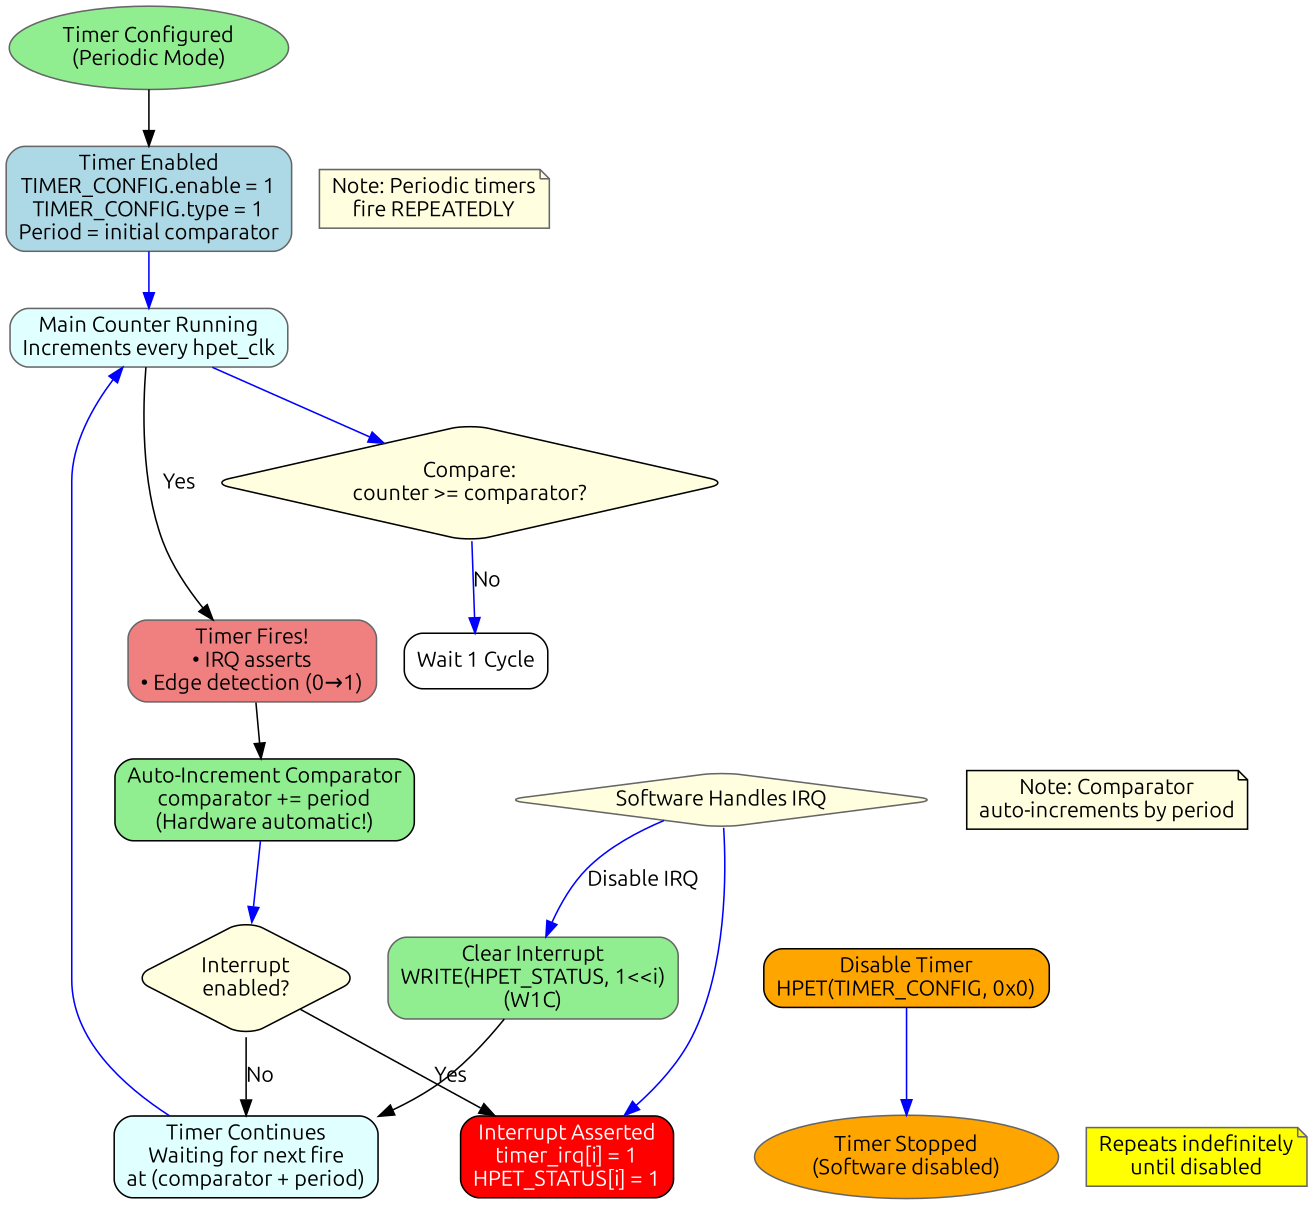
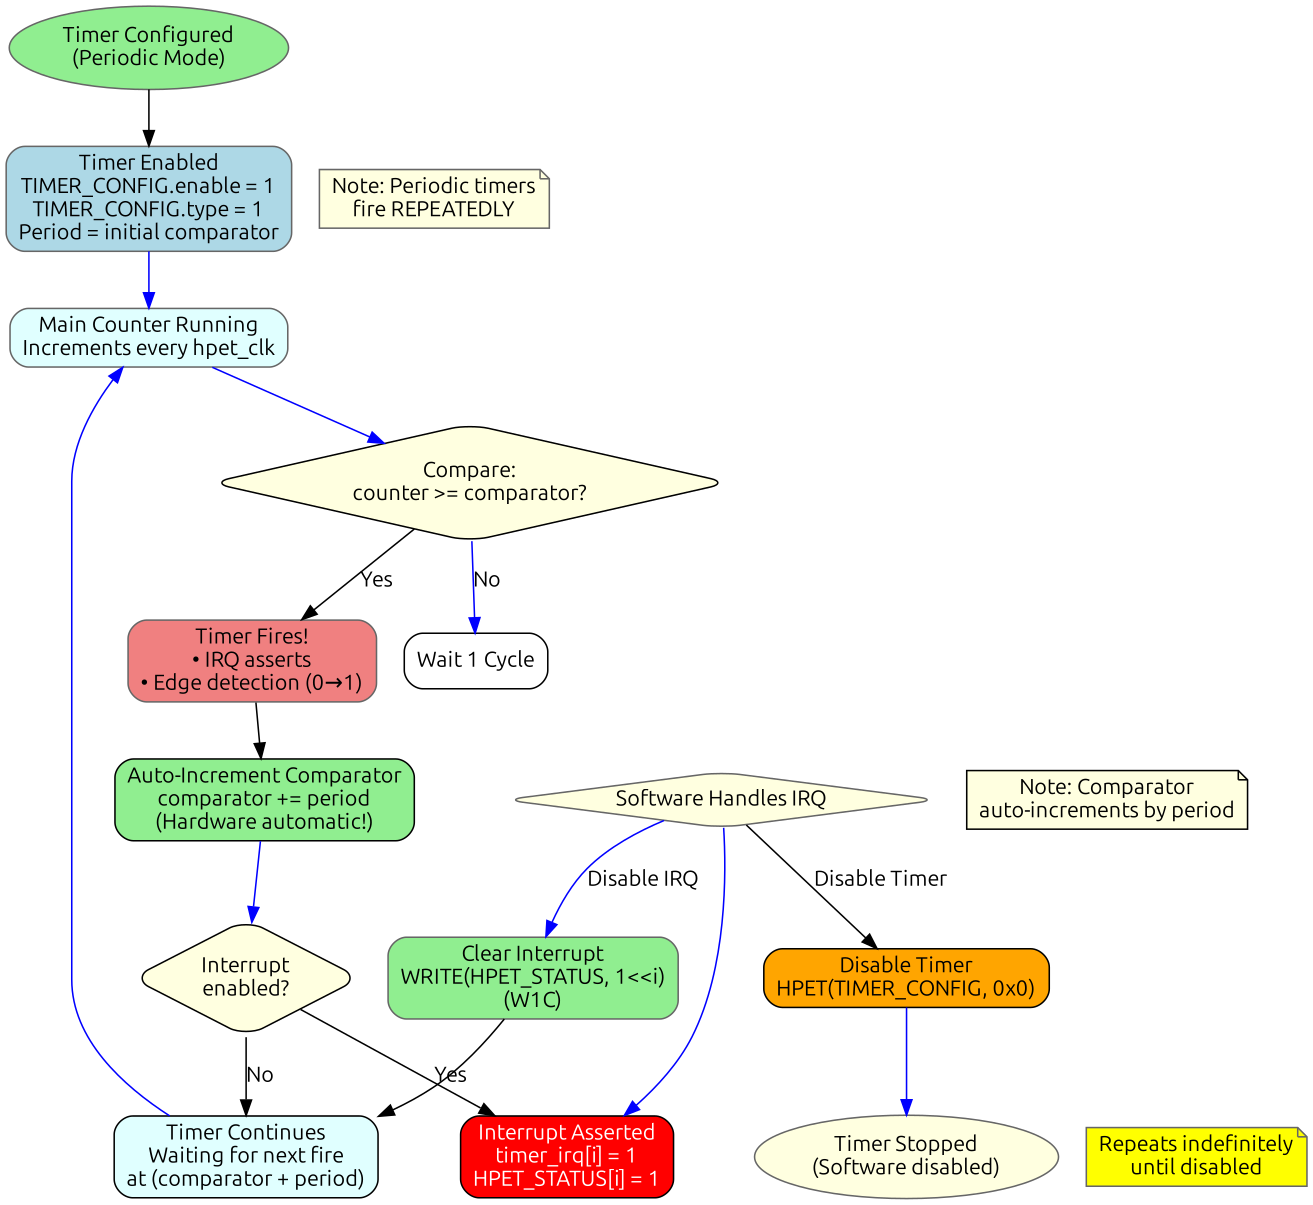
(150, 494) -> (364, 569)
none -> (806, 882)
(907, 1157) -> (907, 1157)
